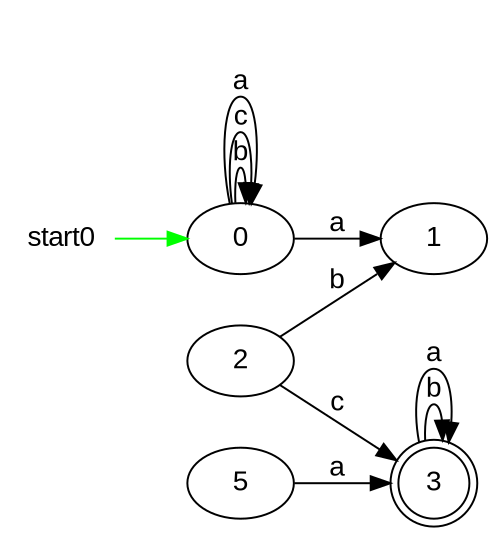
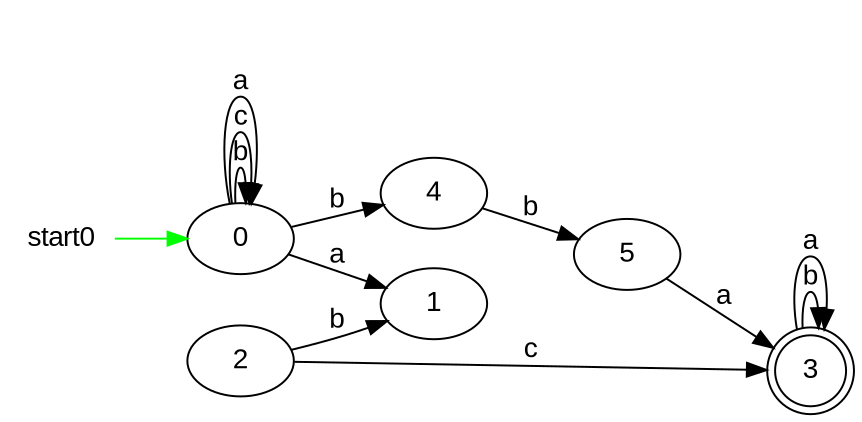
none -> (434, 193)
